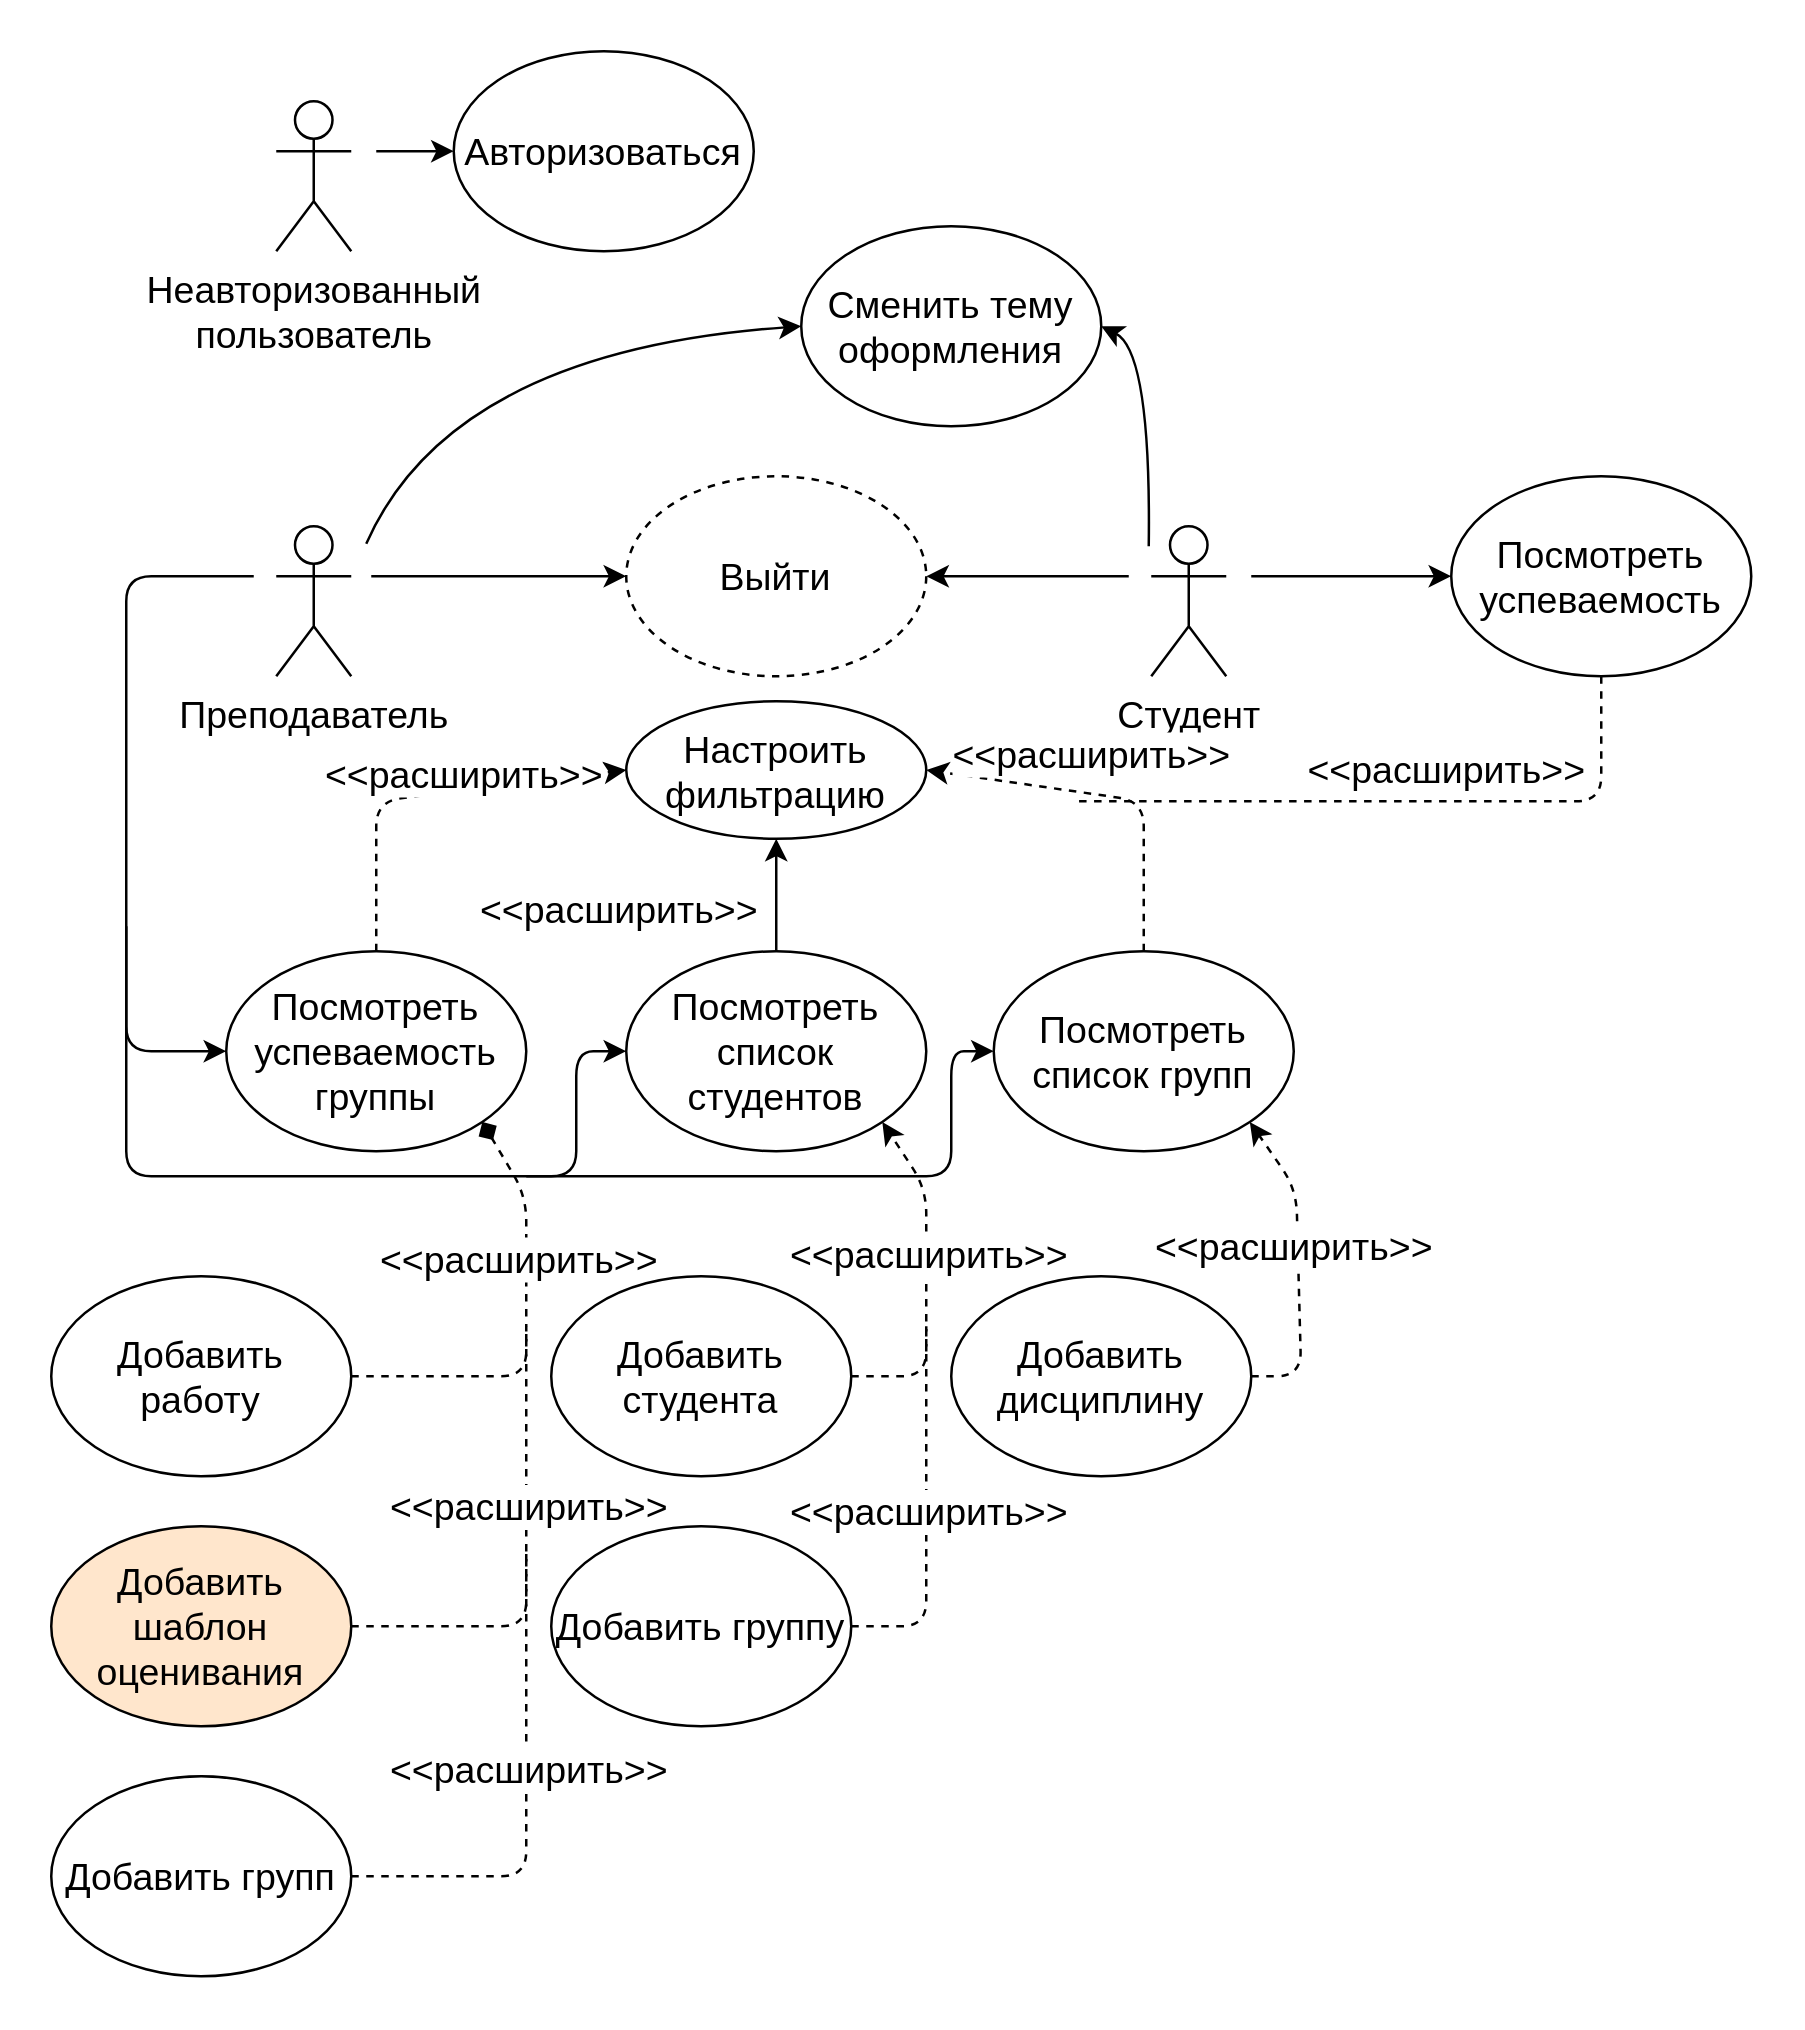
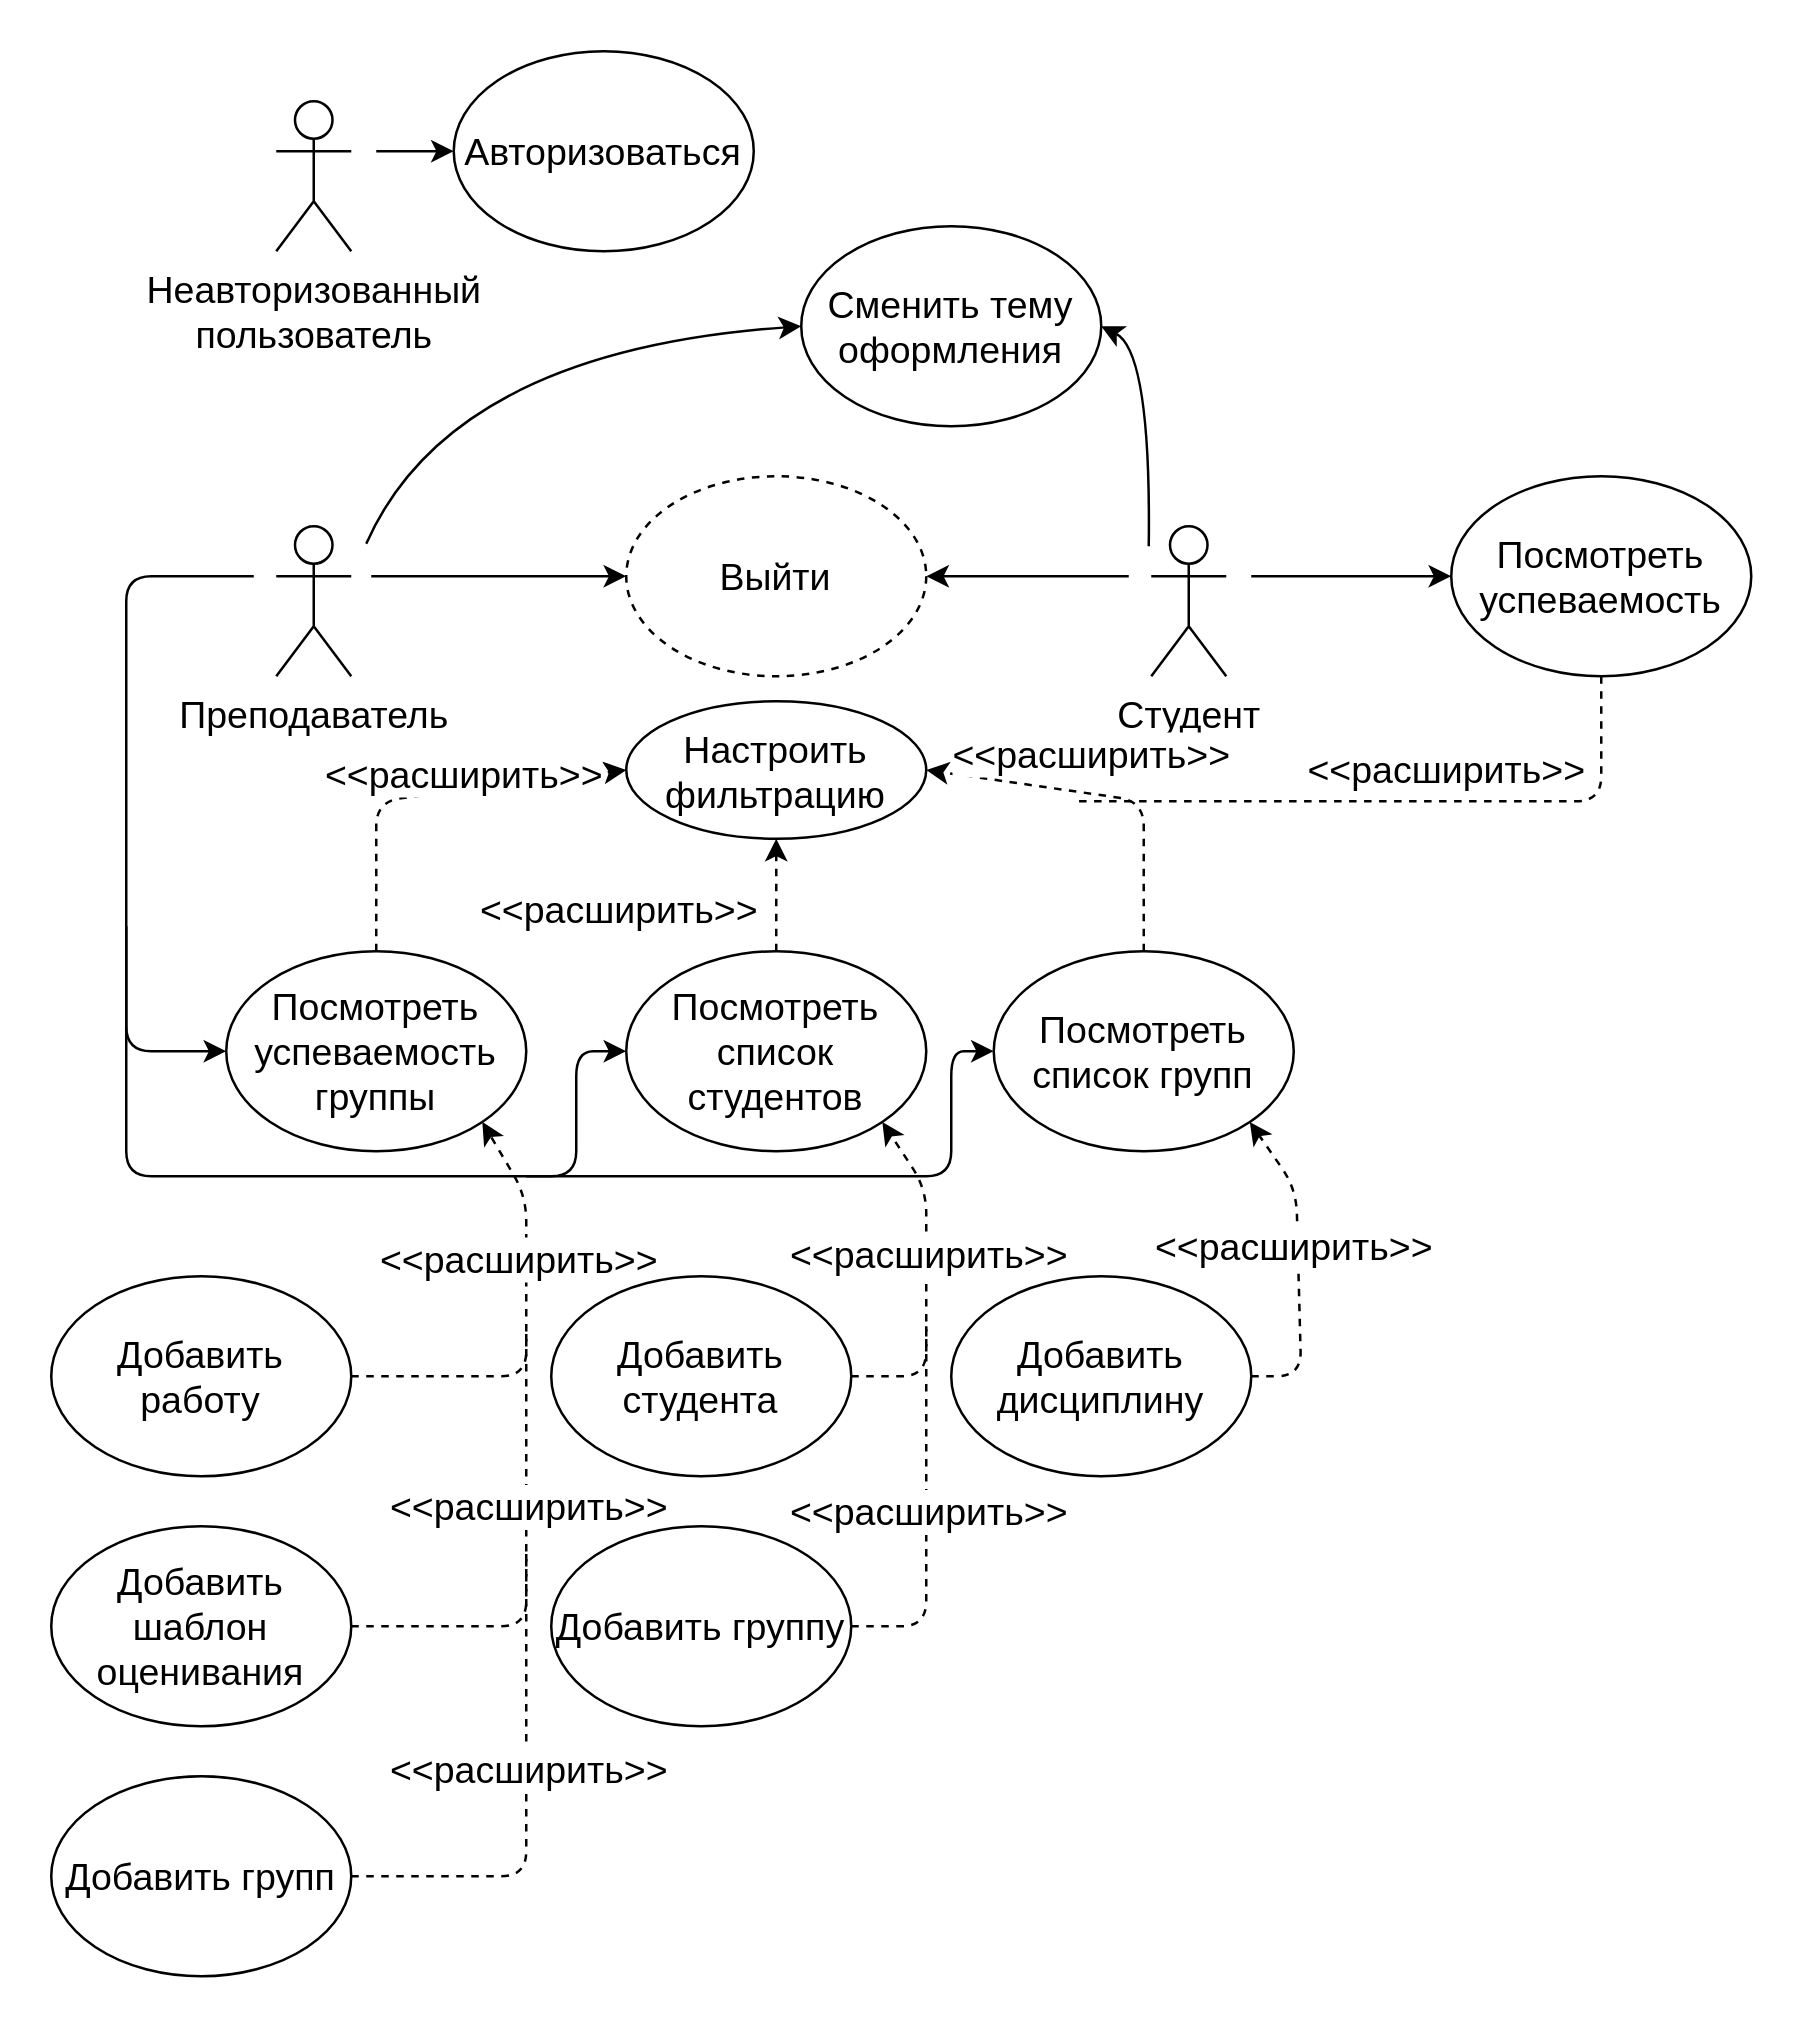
(776, 904) -> (776, 904)
(493, 1139) -> (491, 1137)
(201, 1626) -> (201, 1626)
